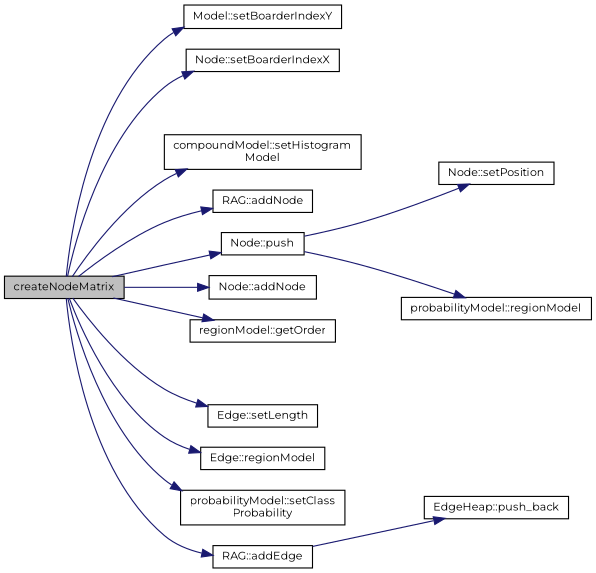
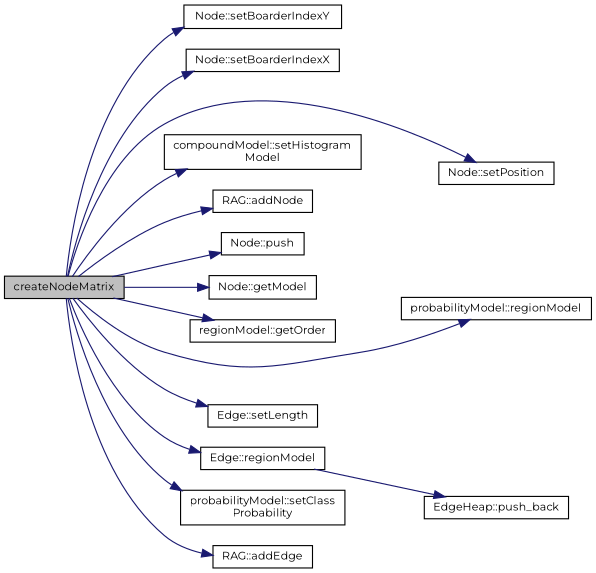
(263, 17) -> (263, 17)
(383, 216) -> (226, 105)
(380, 270) -> (262, 367)
(263, 287) -> (263, 287)
(373, 534) -> (374, 482)
